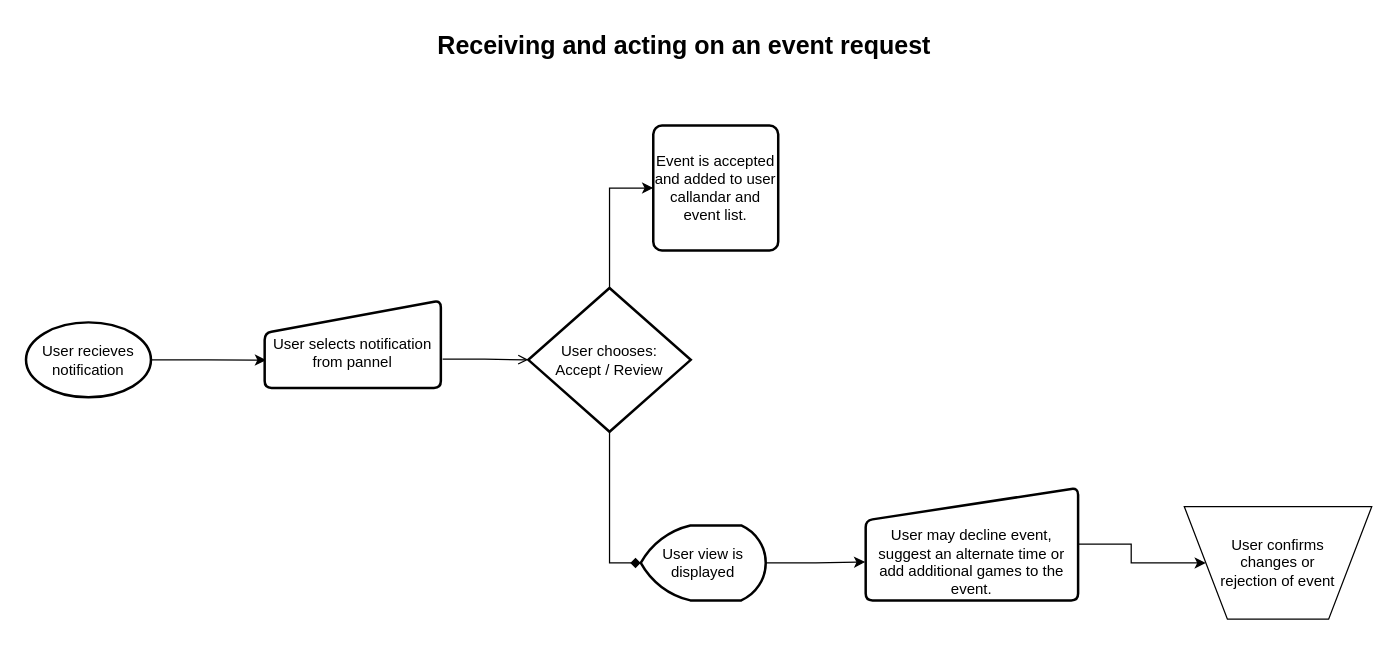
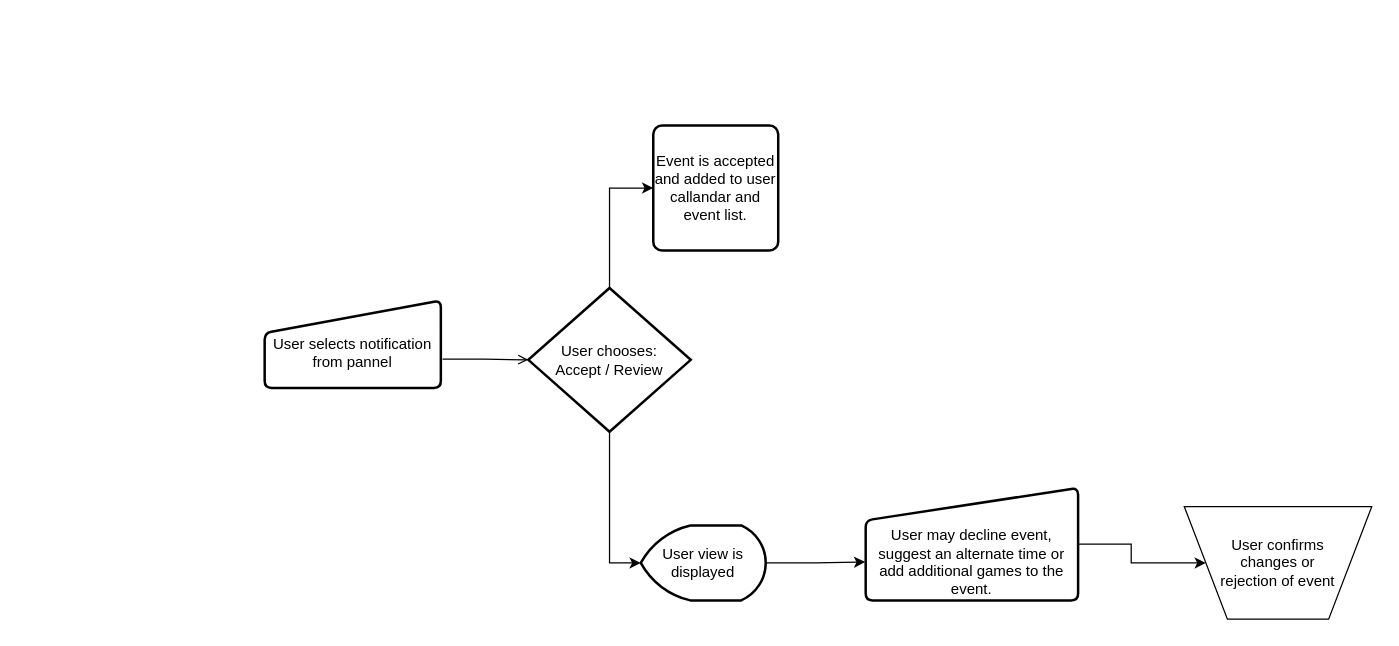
(684, 44) -> none
(88, 360) -> none
(204, 360) -> none
(630, 563) -> (631, 563)
